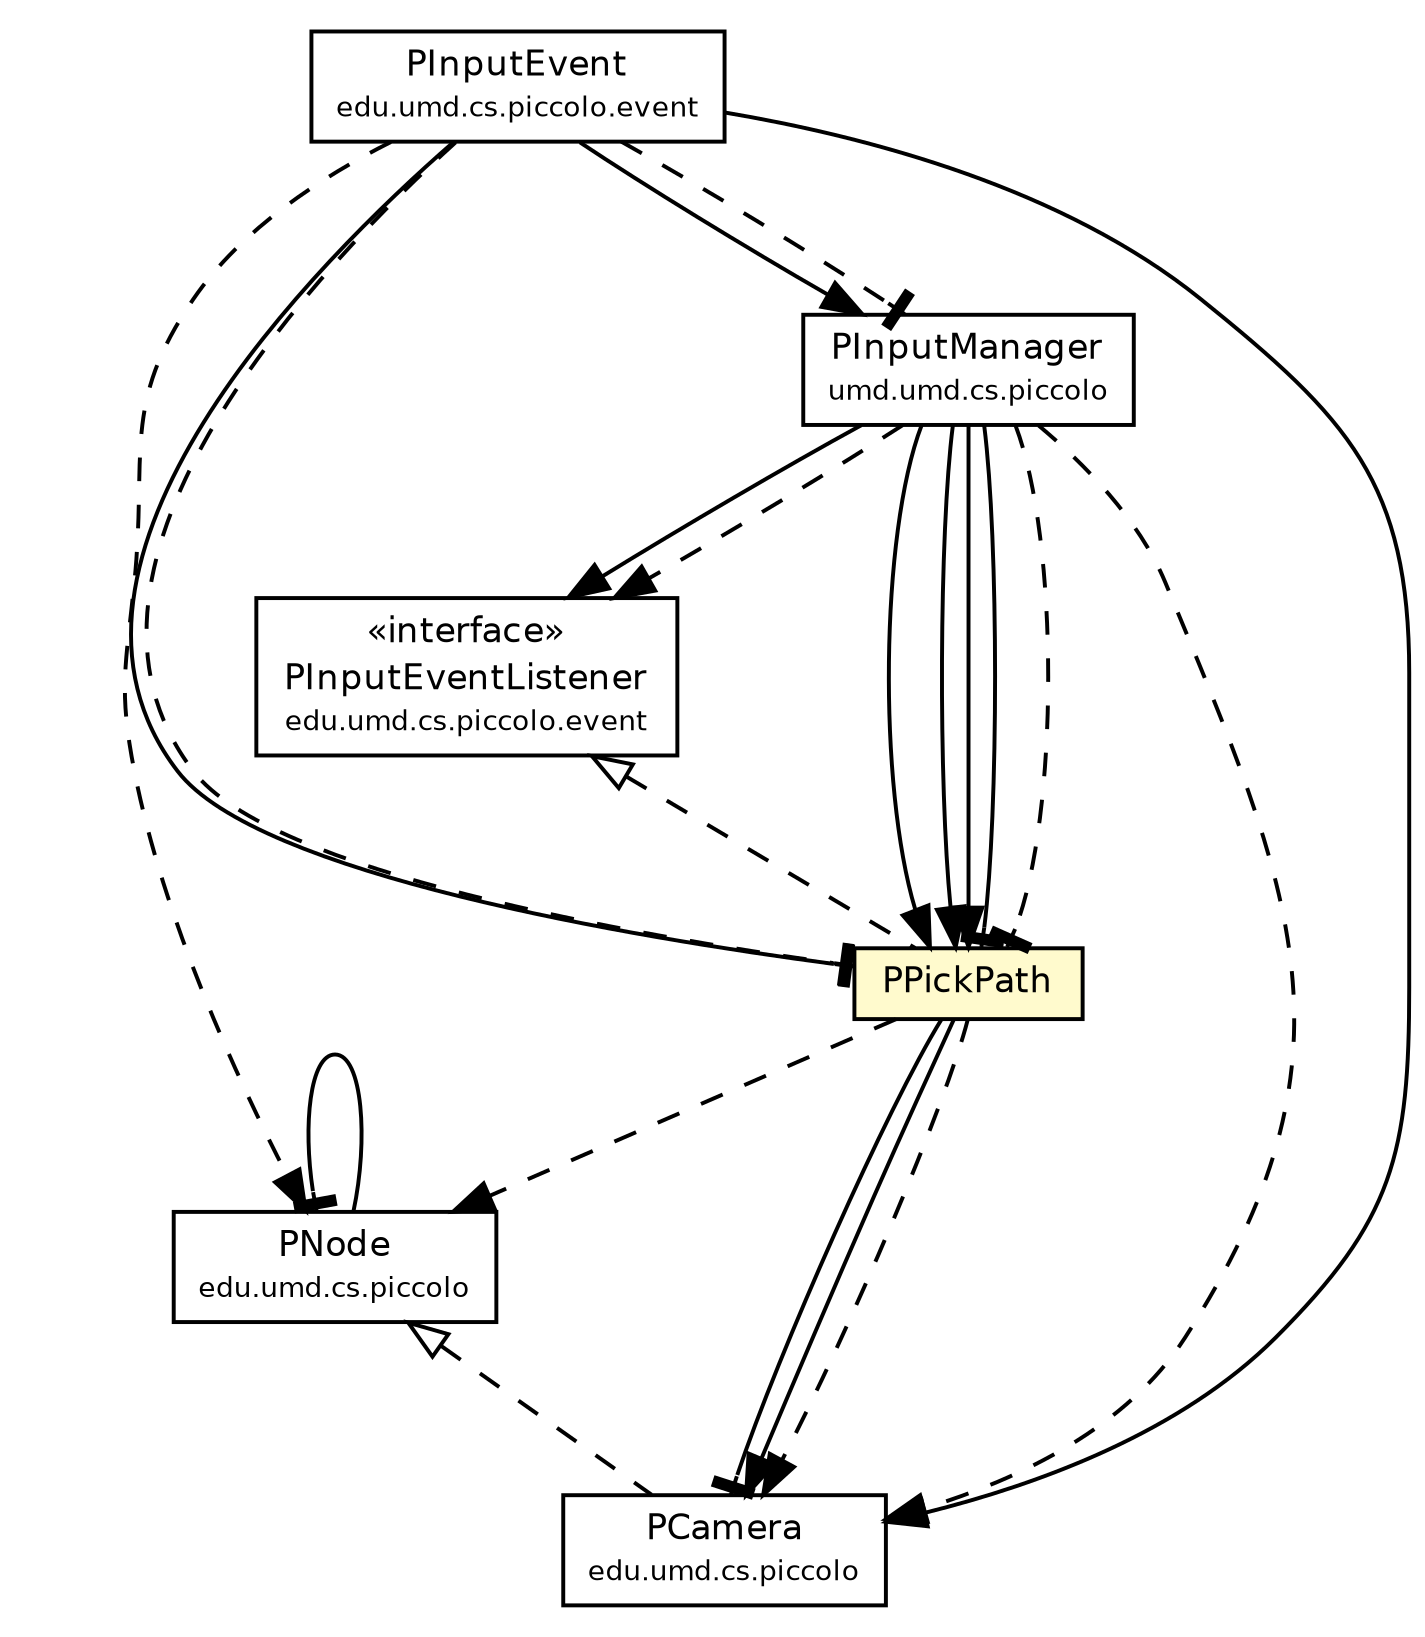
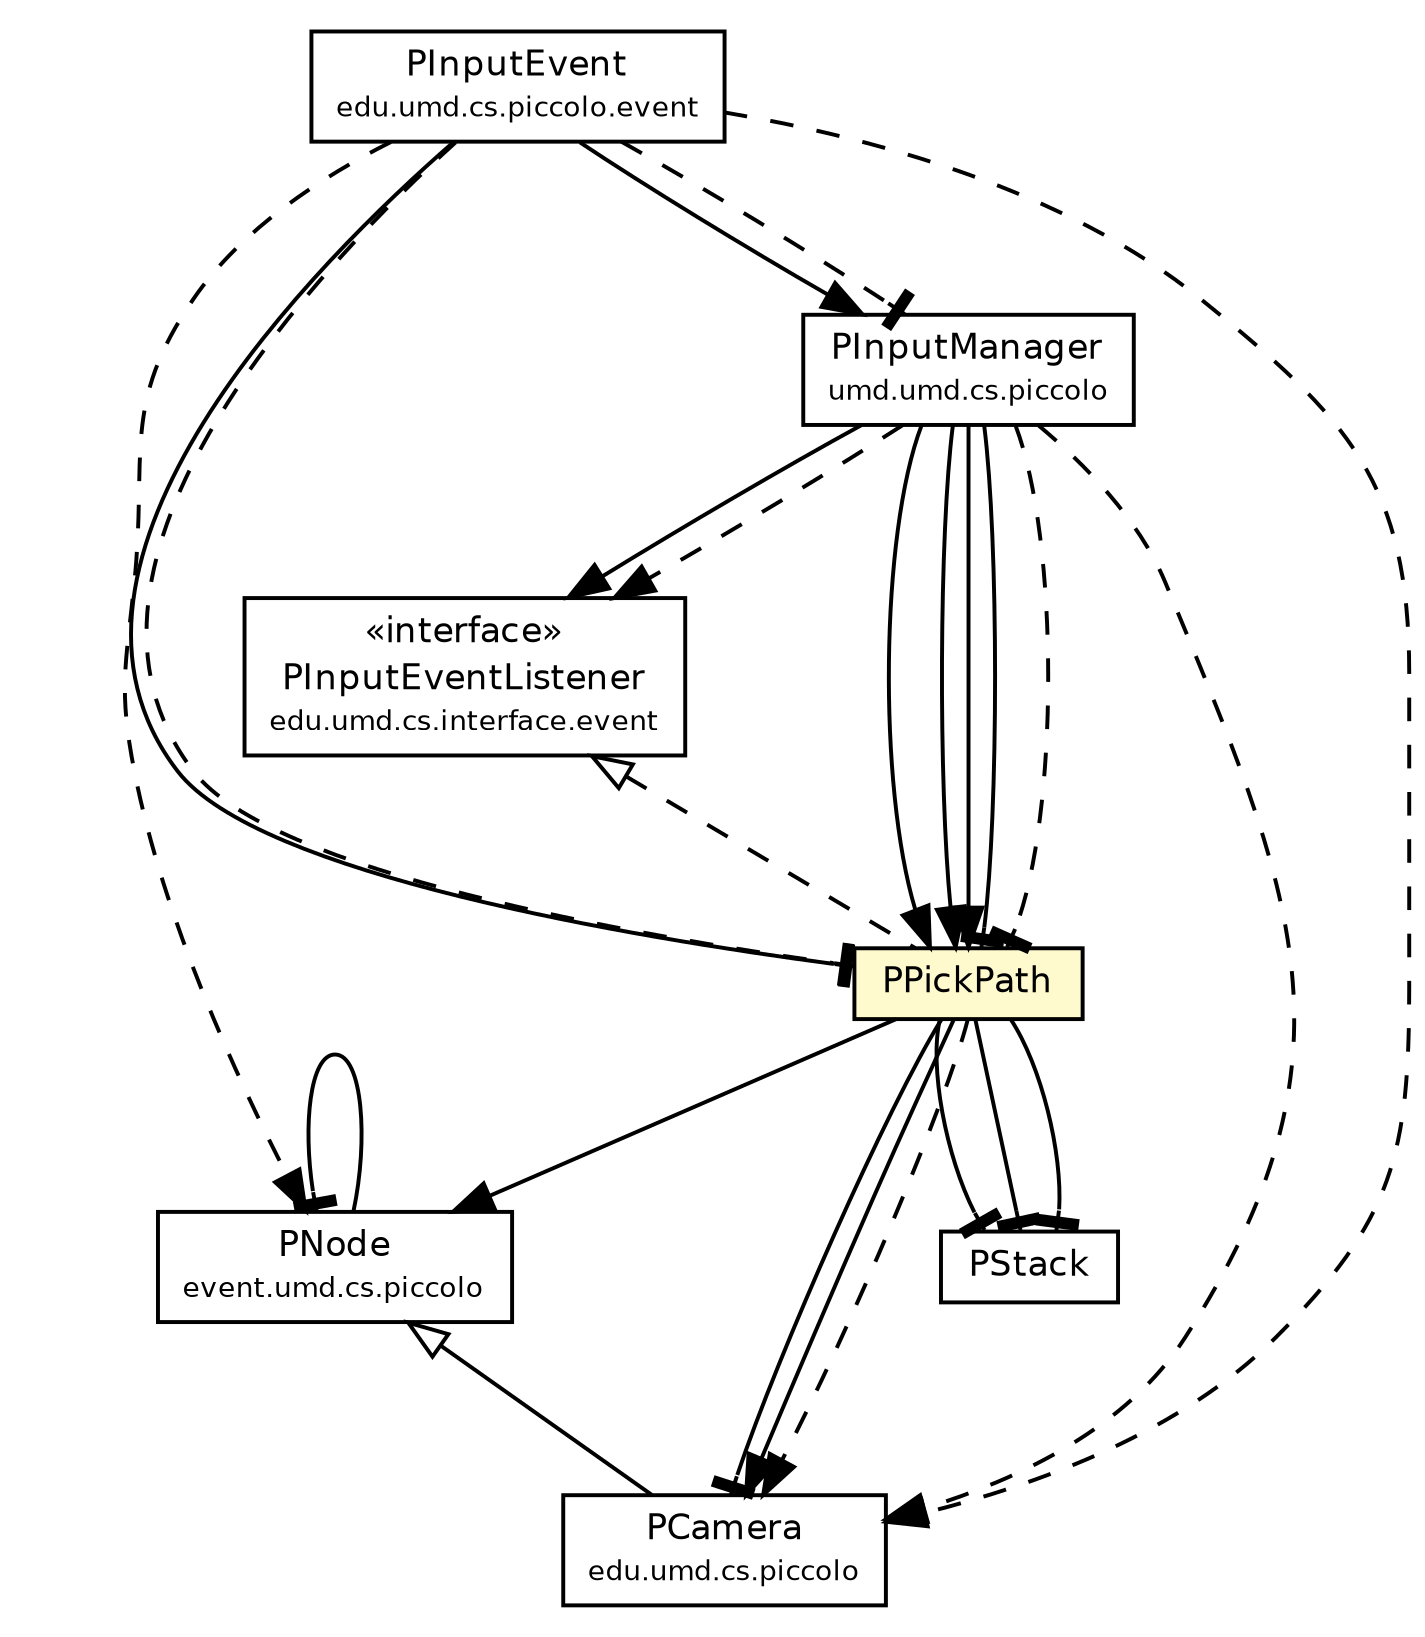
(467, 722) -> (465, 722)
(1409, 739) -> (1409, 739)
(693, 1107) -> (693, 1107)
none -> (1028, 1267)
(335, 1289) -> (335, 1289)
(546, 1420) -> (546, 1420)
